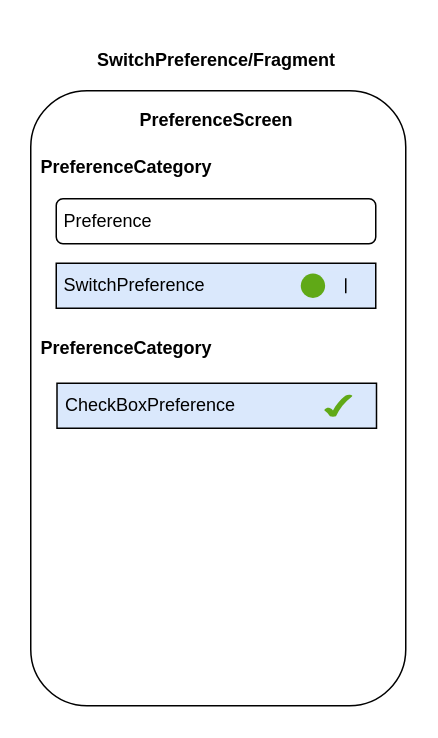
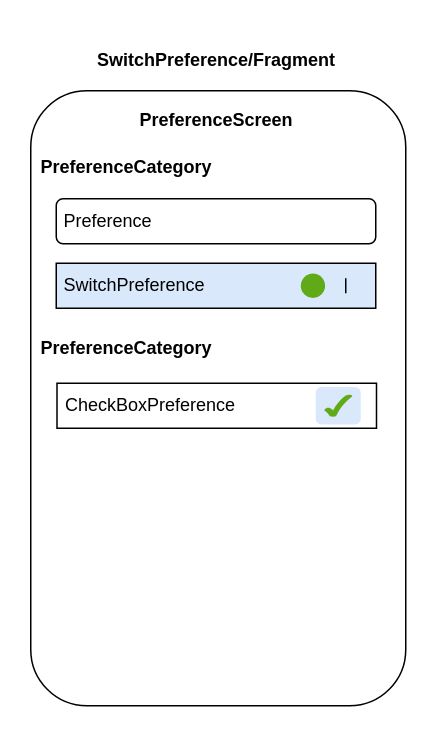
(217, 406) -> (217, 406)
